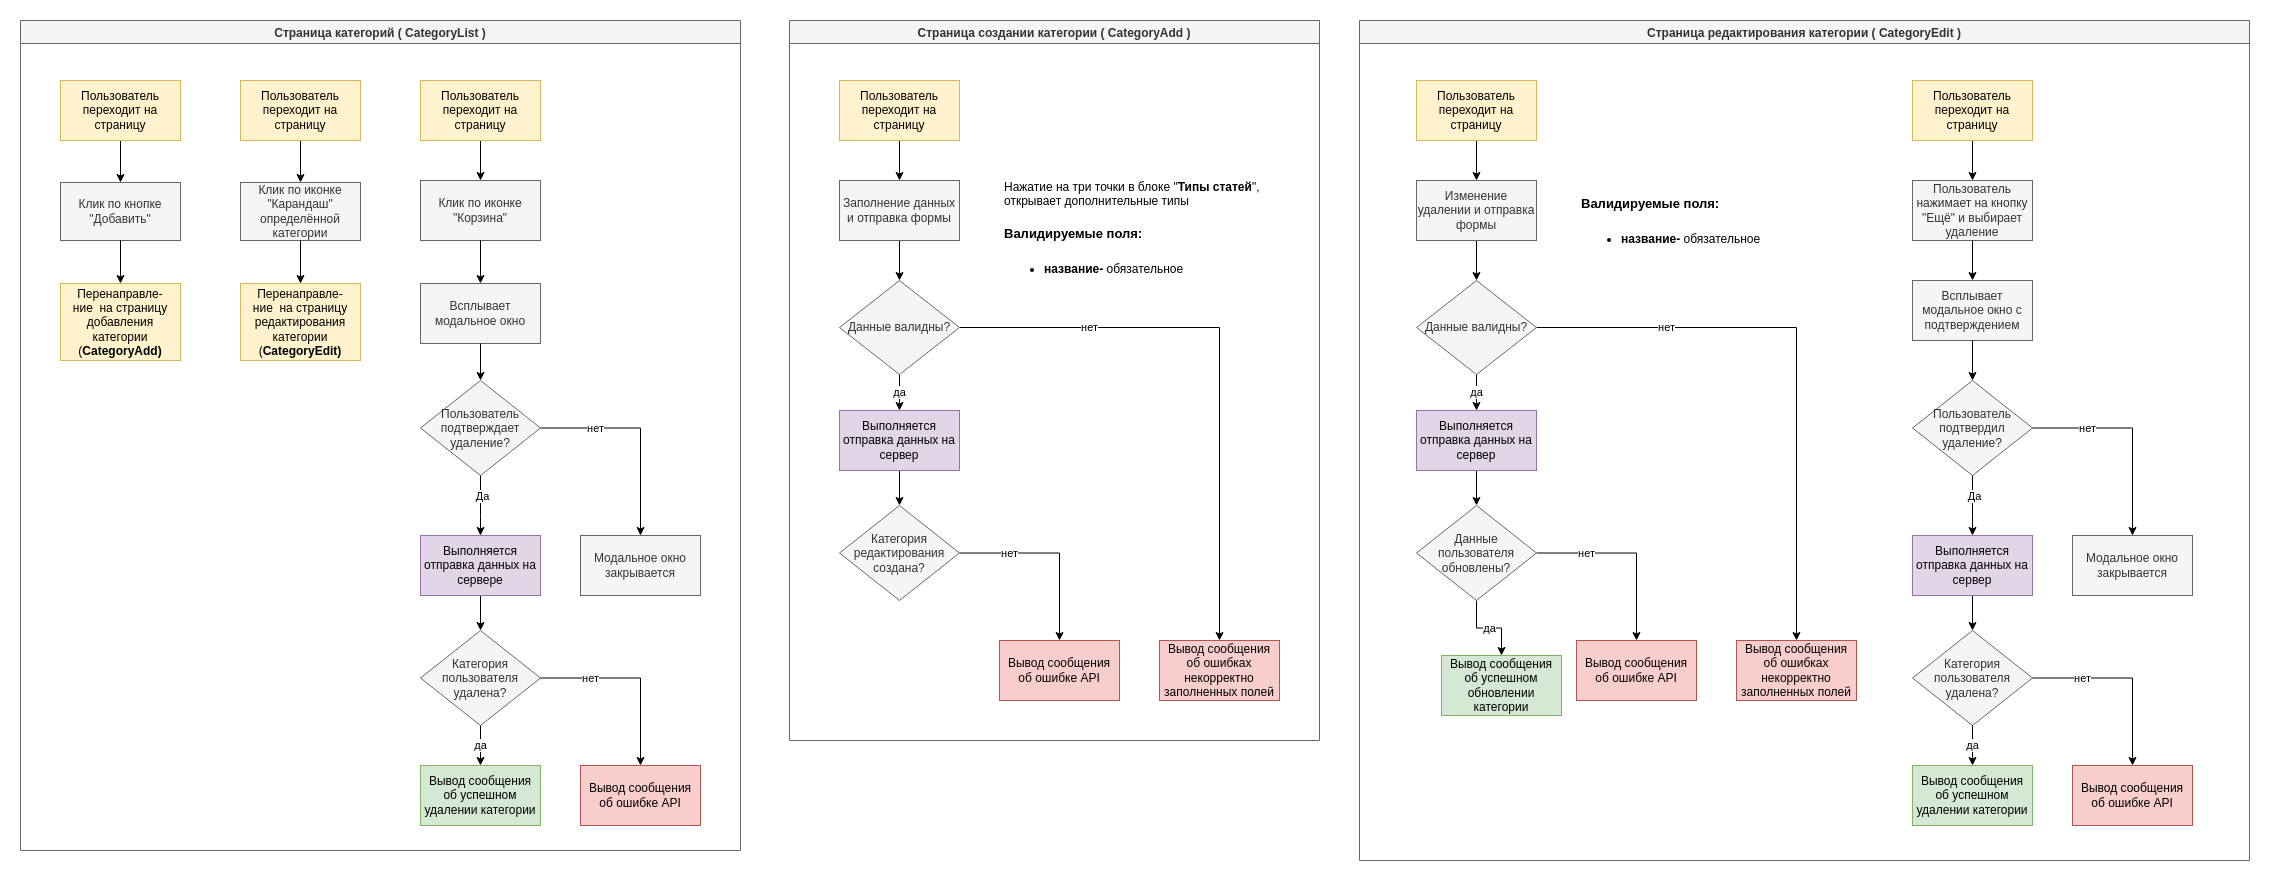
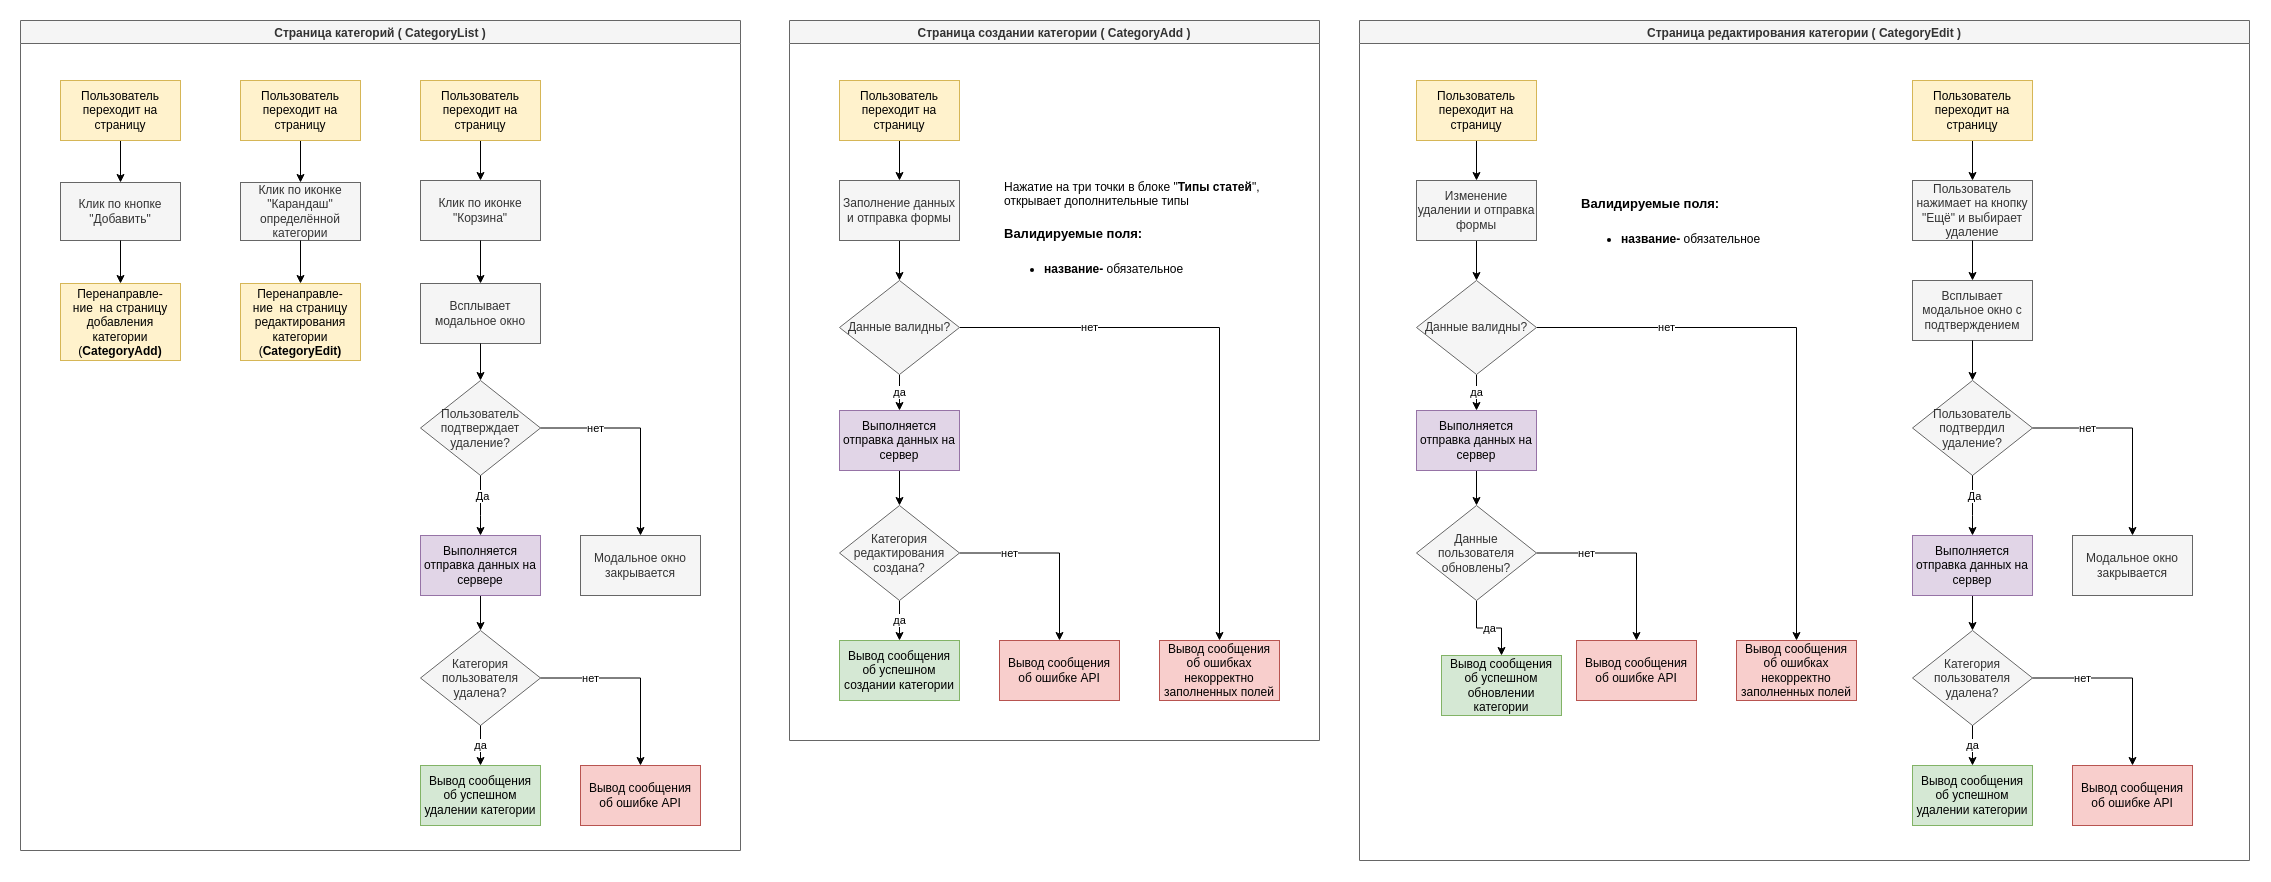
none -> (900, 617)
none -> (900, 671)
